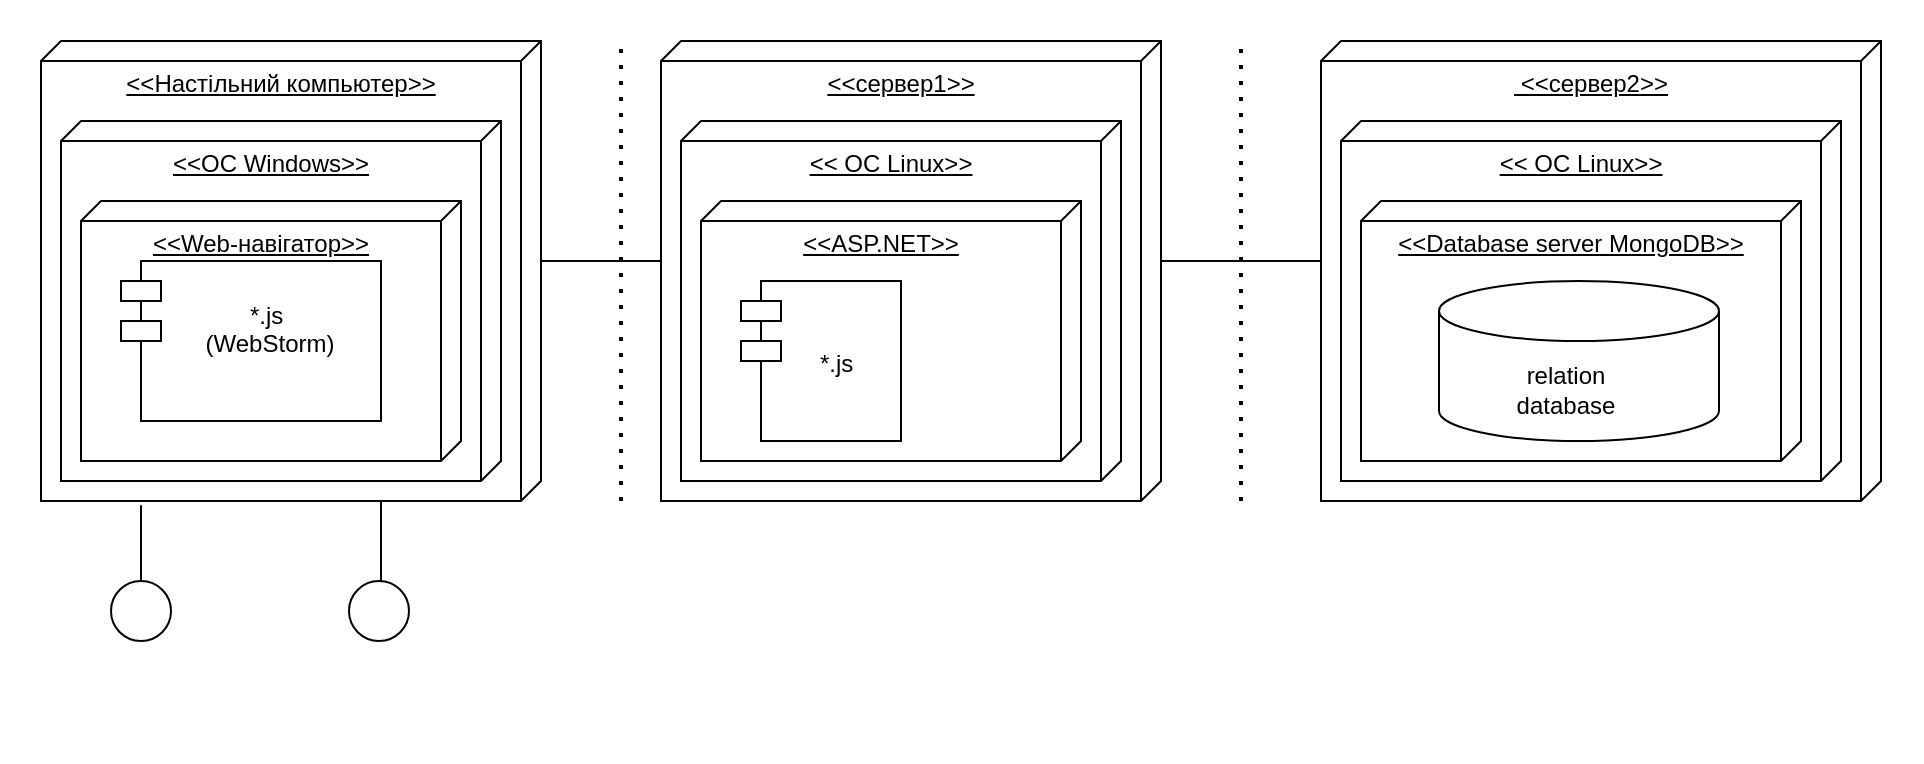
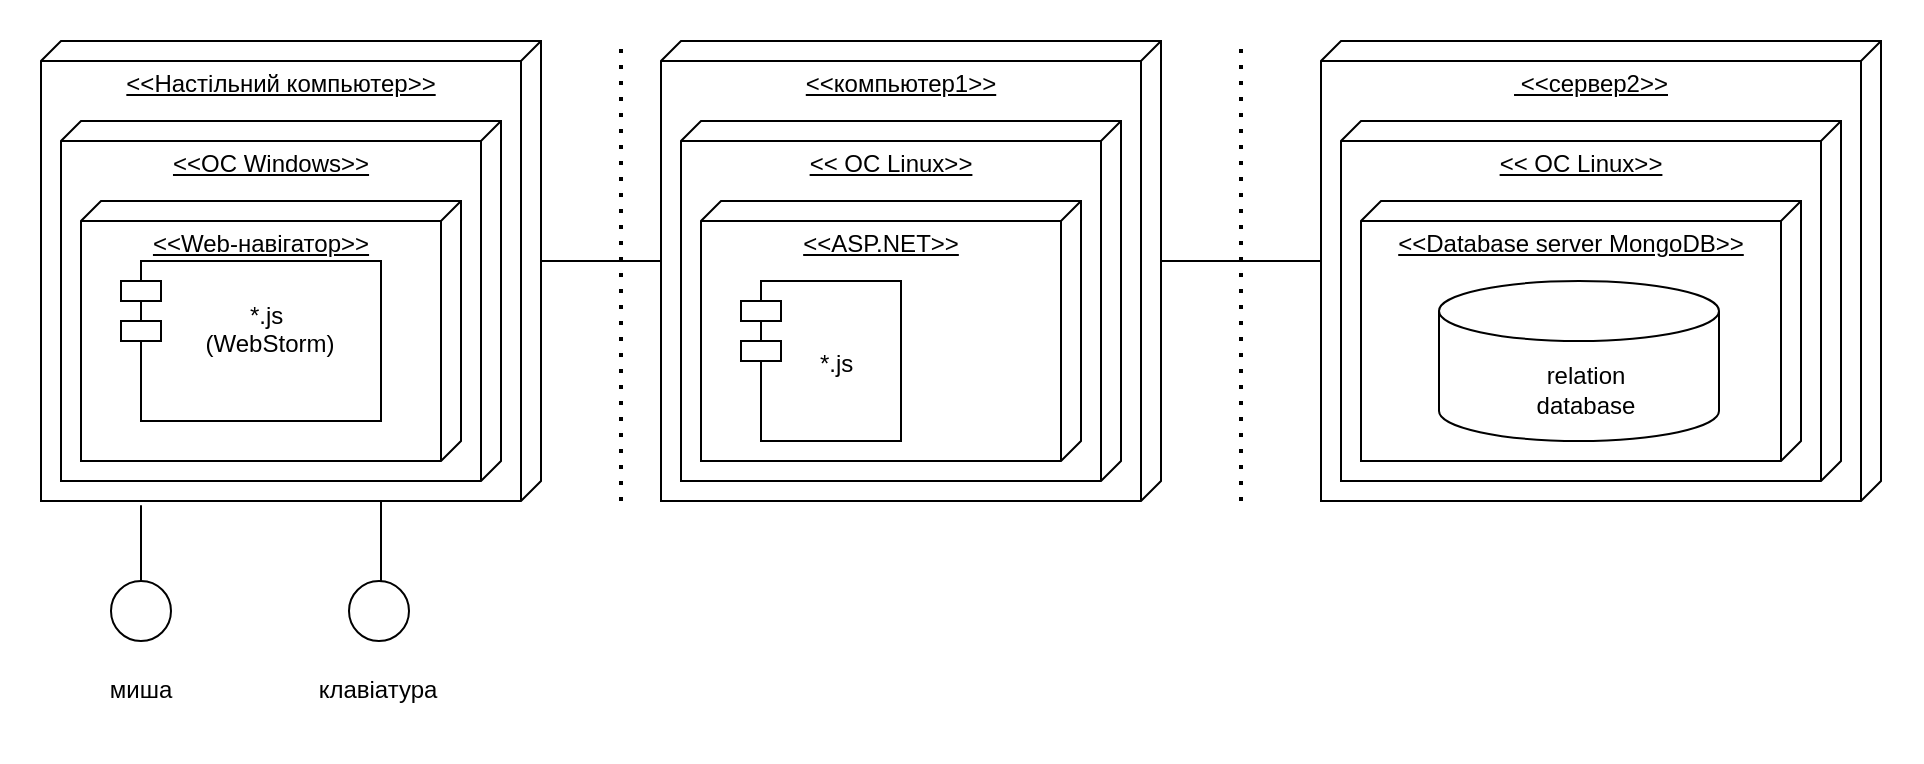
(902, 85) -> (902, 85)
(1567, 391) -> (1587, 391)
none -> (141, 691)
none -> (379, 691)
